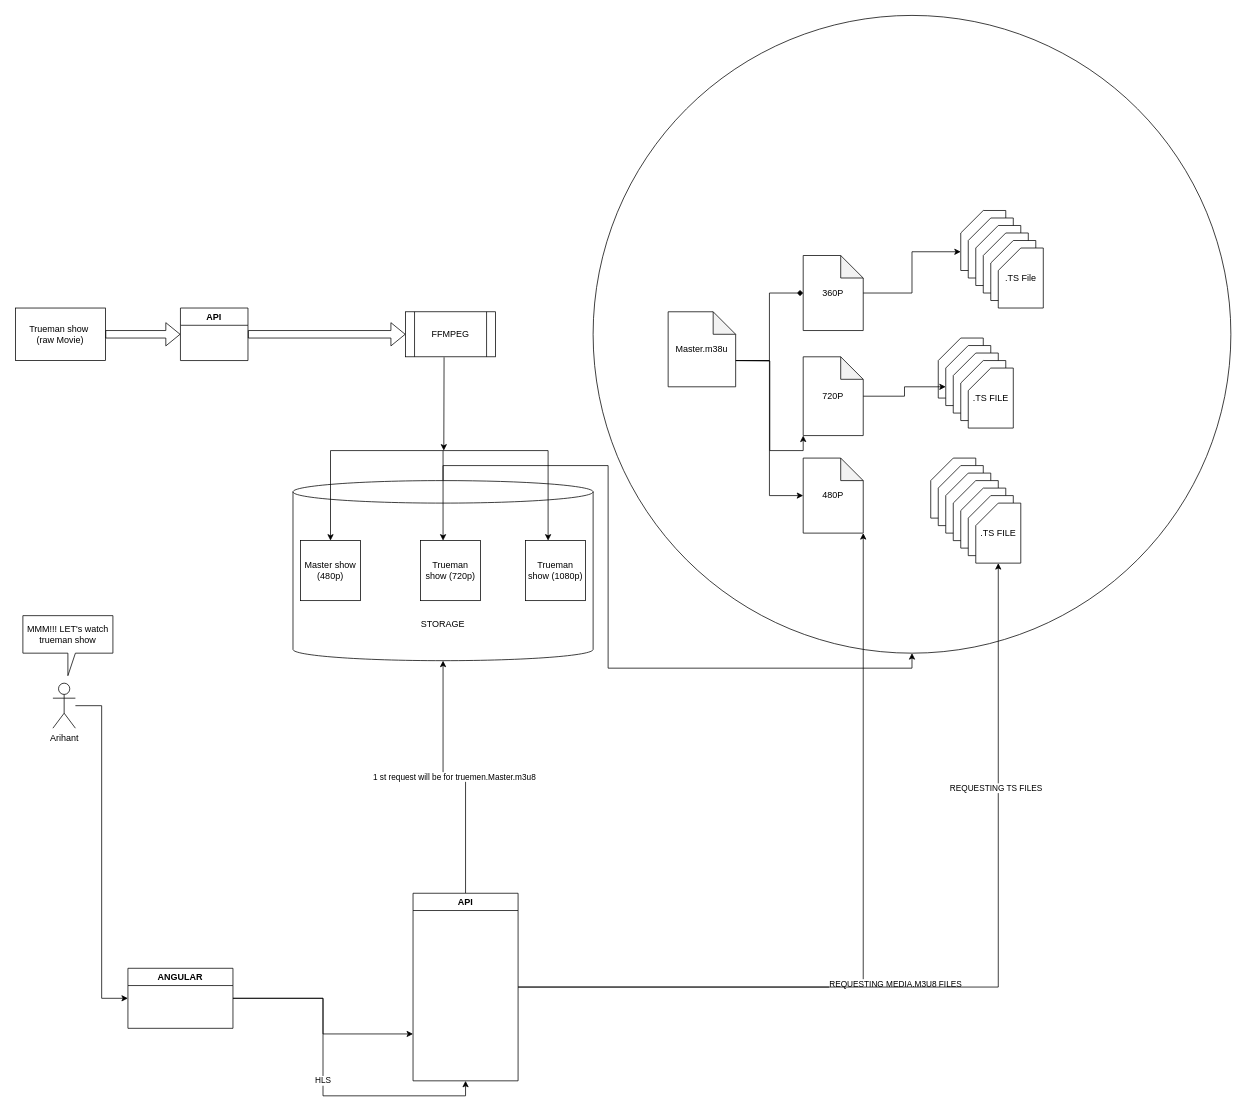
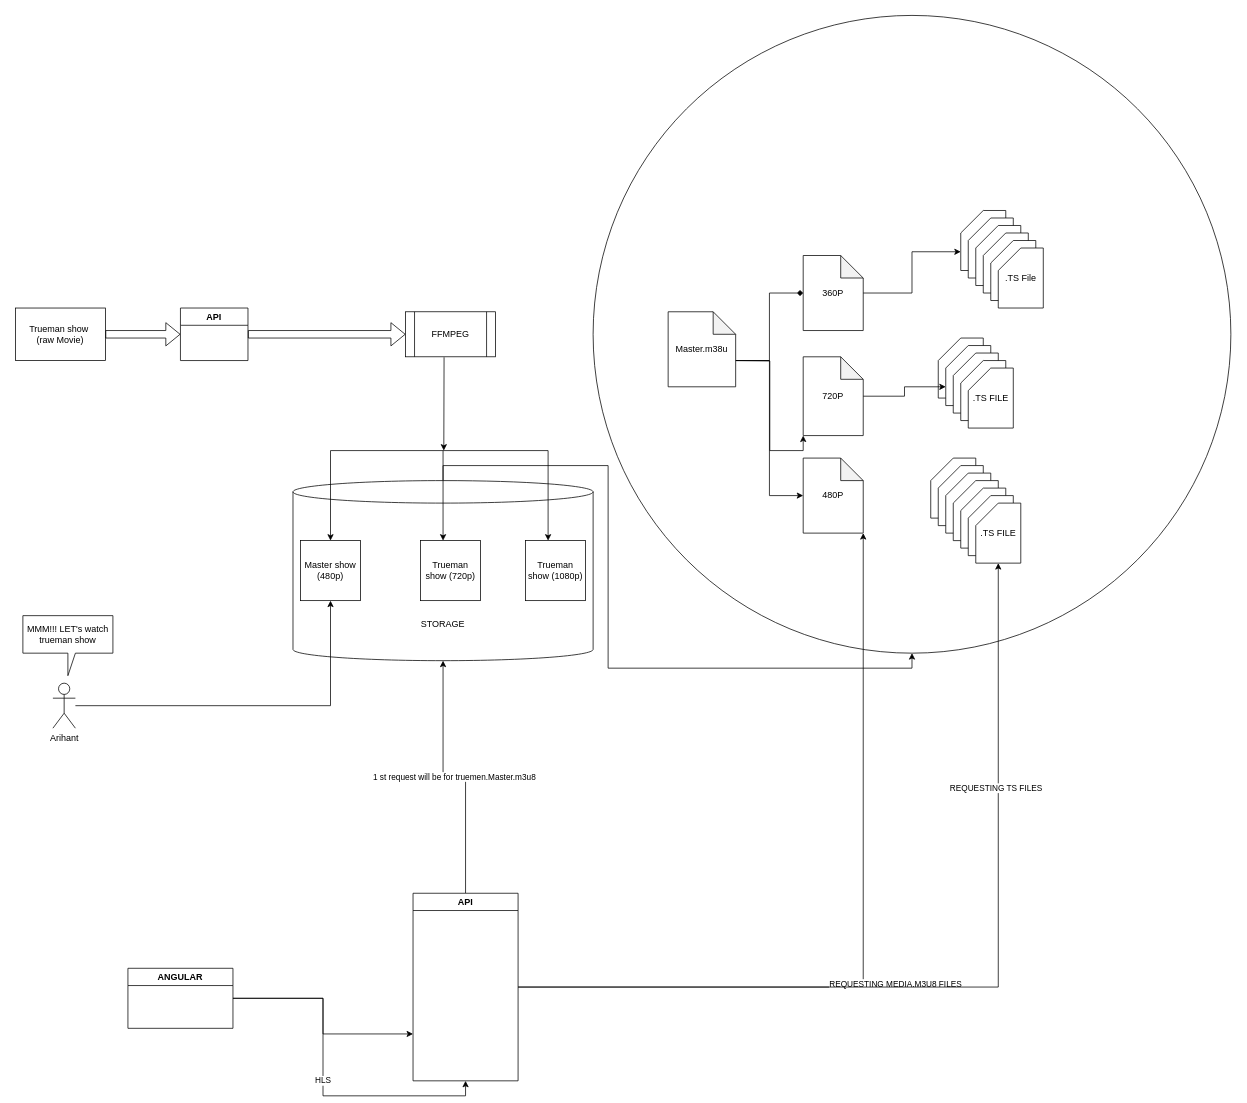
(102, 861) -> (264, 705)
